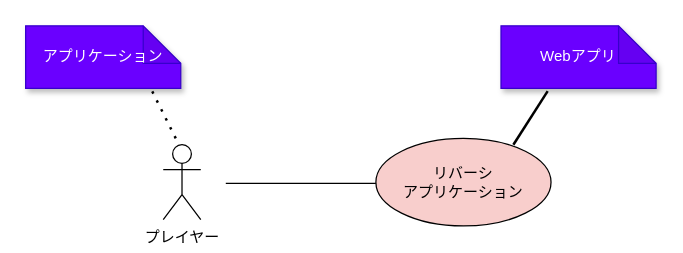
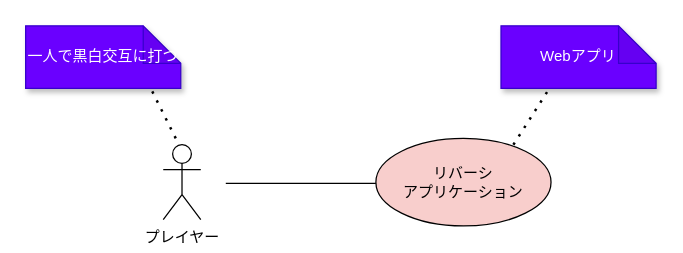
(103, 57) -> (103, 57)
(530, 117) -> (530, 117)
